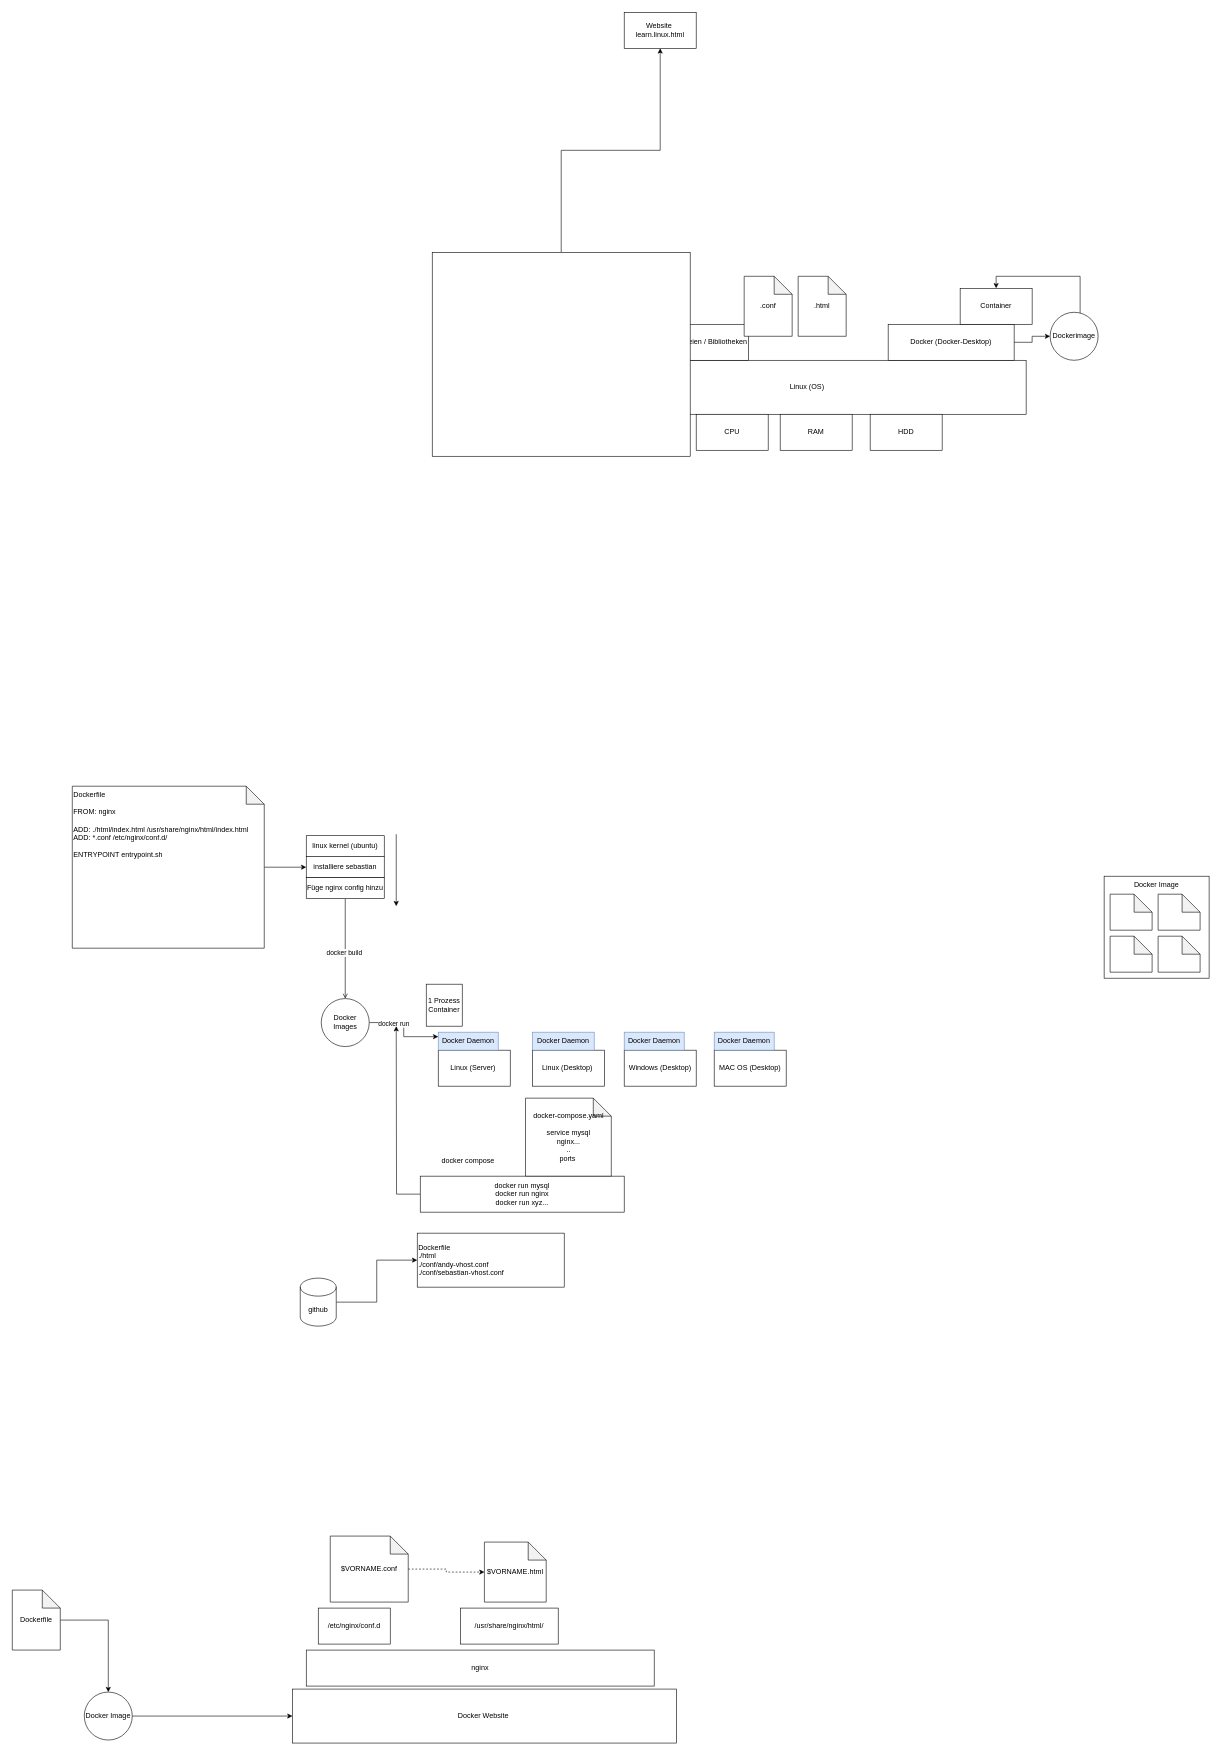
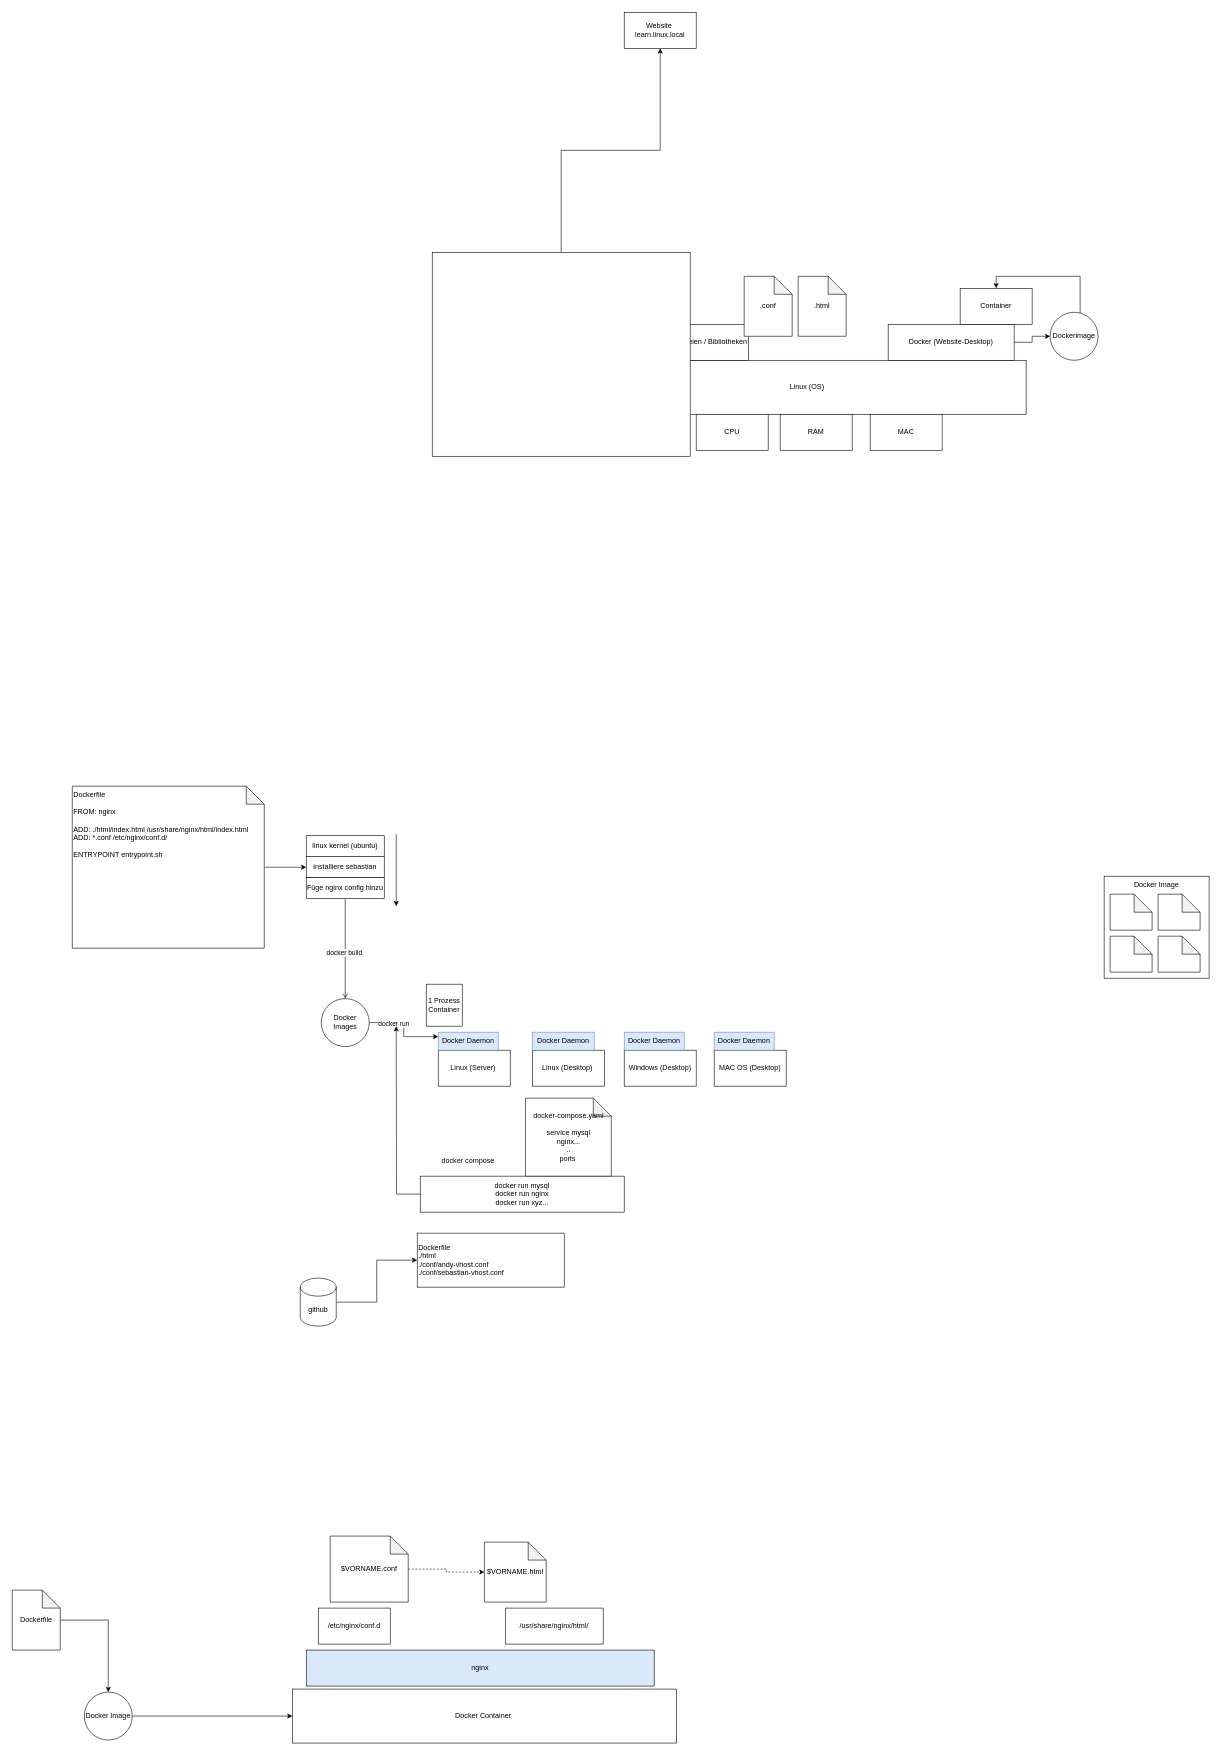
(660, 30) -> (660, 30)
(951, 342) -> (951, 342)
(906, 432) -> (906, 432)
(509, 1626) -> (554, 1626)
(480, 1668) -> (480, 1668)
(485, 1716) -> (485, 1716)
